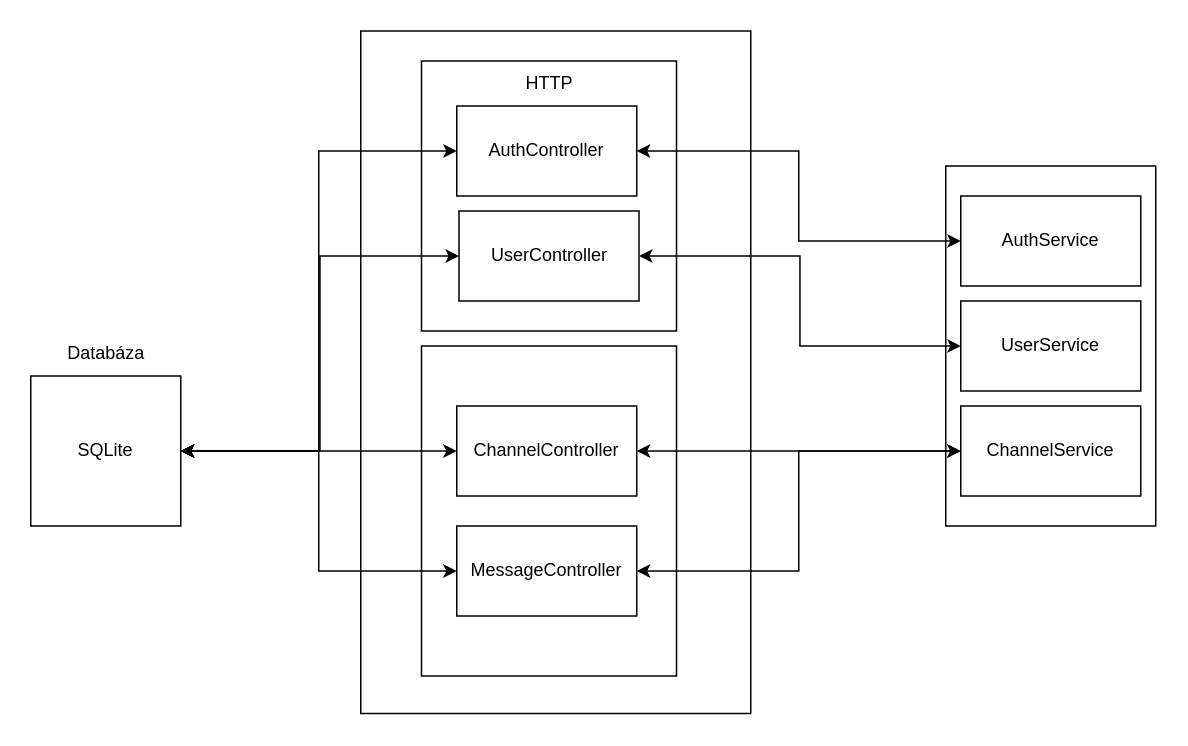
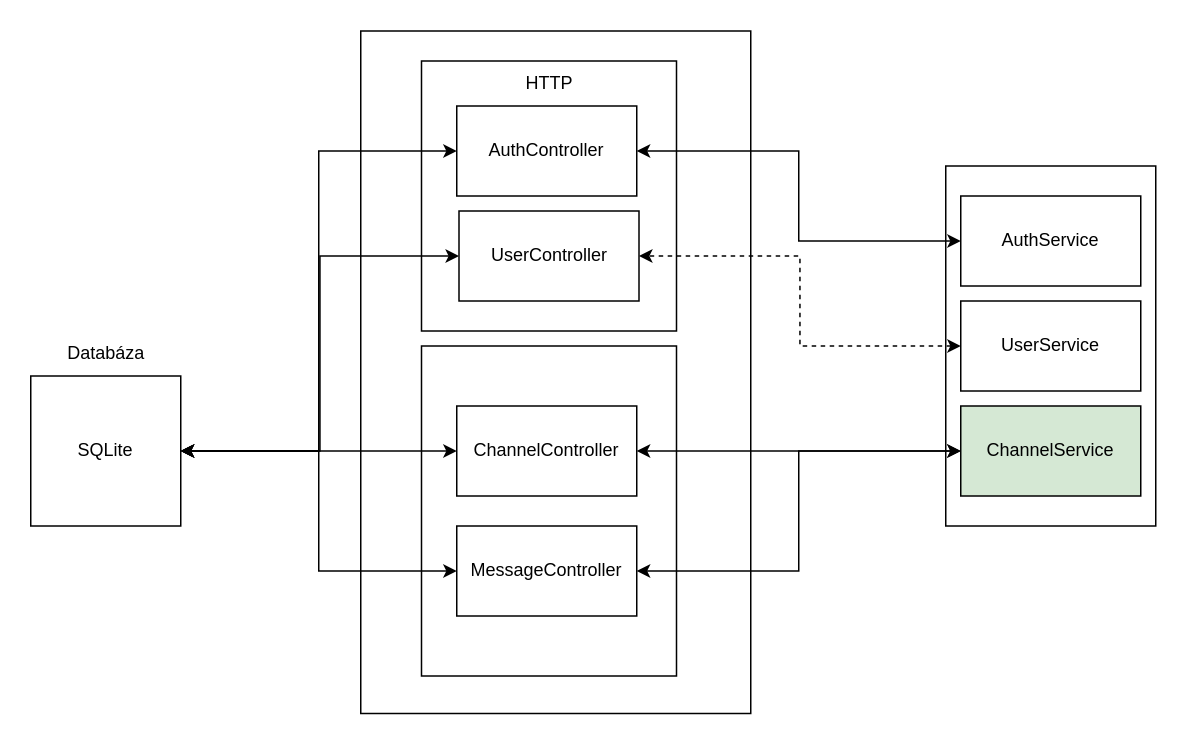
(800, 300) -> (800, 300)
(1051, 451) -> (1051, 451)
